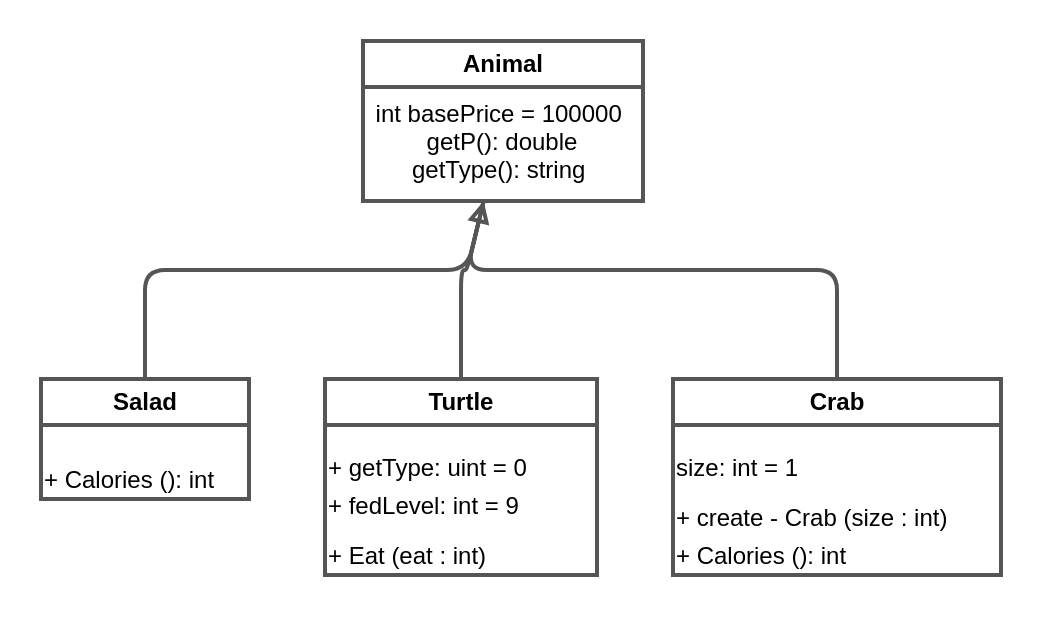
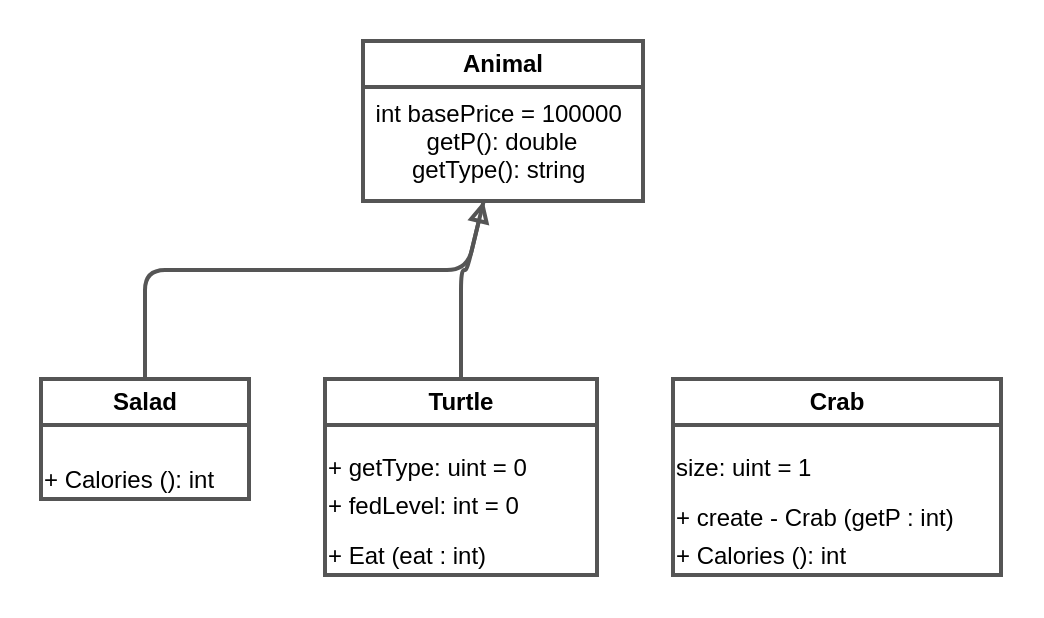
(468, 265) -> (468, 265)
(702, 270) -> none
(745, 468) -> (751, 468)
(434, 506) -> (434, 506)
(836, 518) -> (839, 518)
